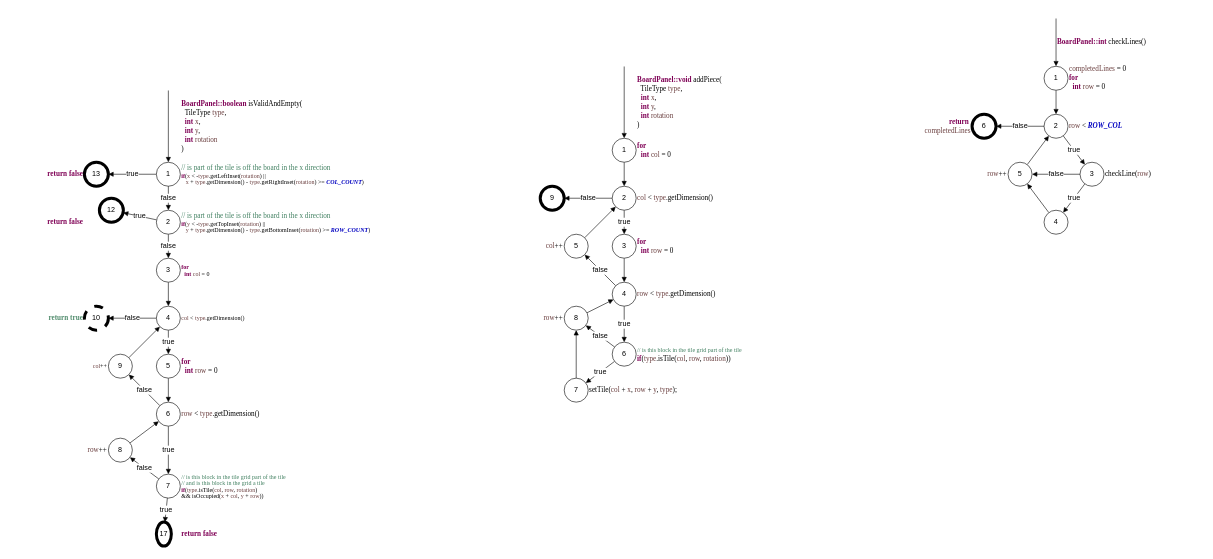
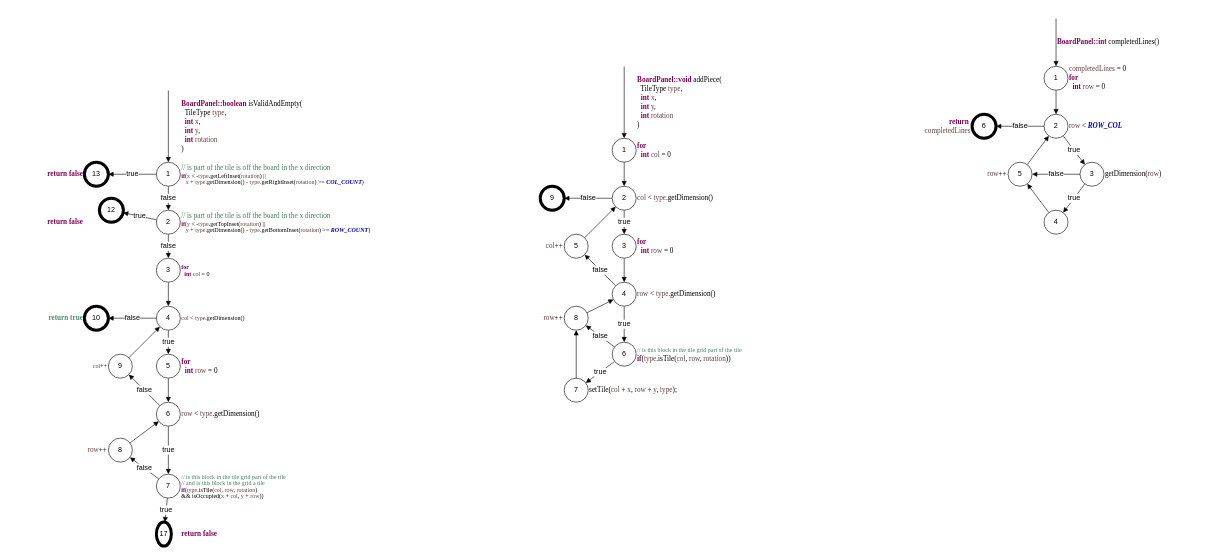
(1100, 42) -> (1106, 42)
(1128, 174) -> (1133, 174)
(96, 318) -> (96, 318)
